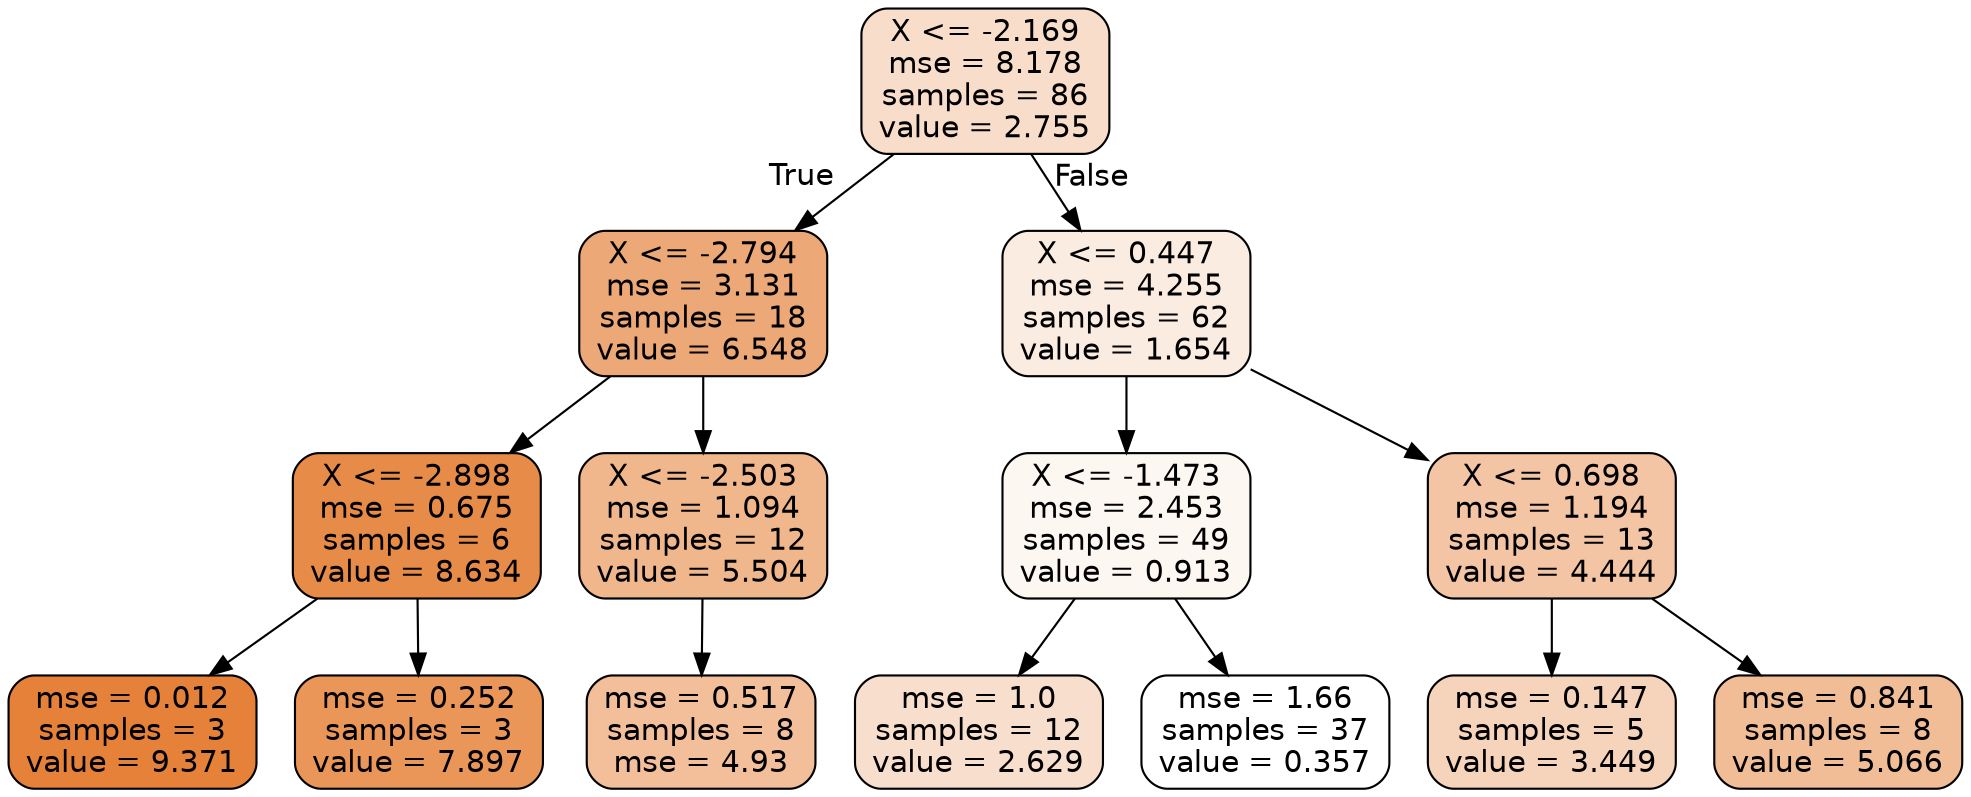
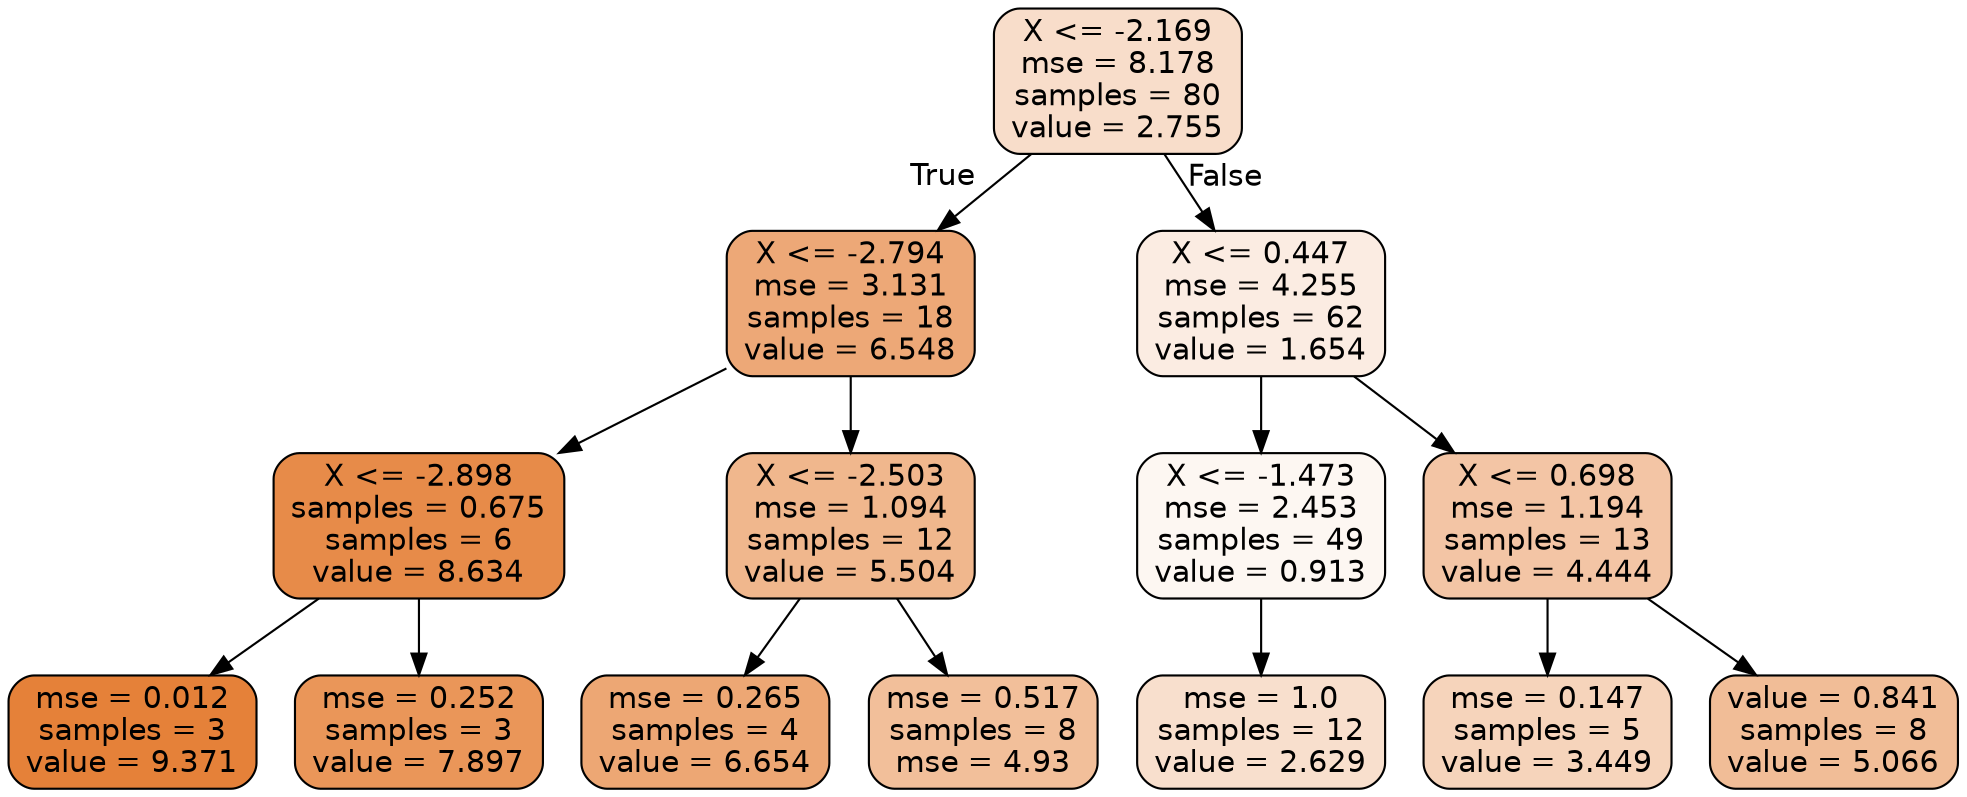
(985, 81) -> (1118, 81)
(417, 526) -> (419, 526)
none -> (705, 732)
(1265, 732) -> none
(1838, 732) -> (1834, 732)
